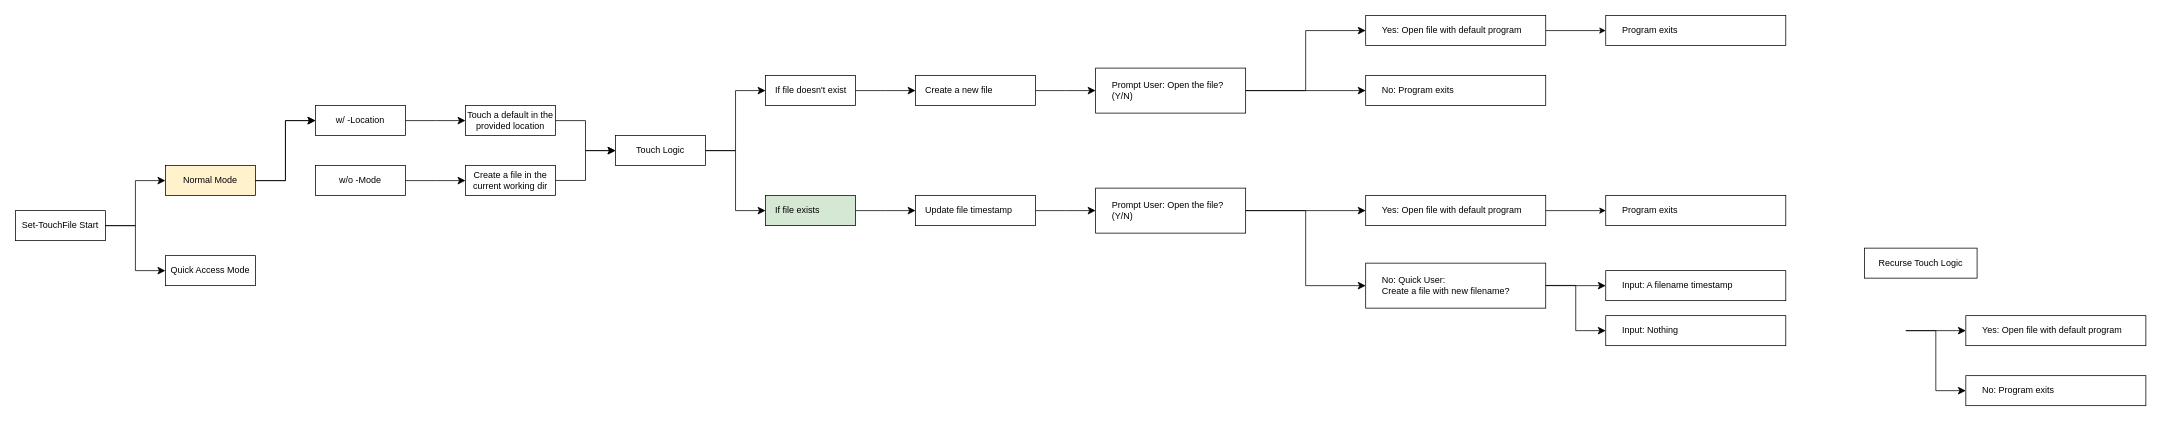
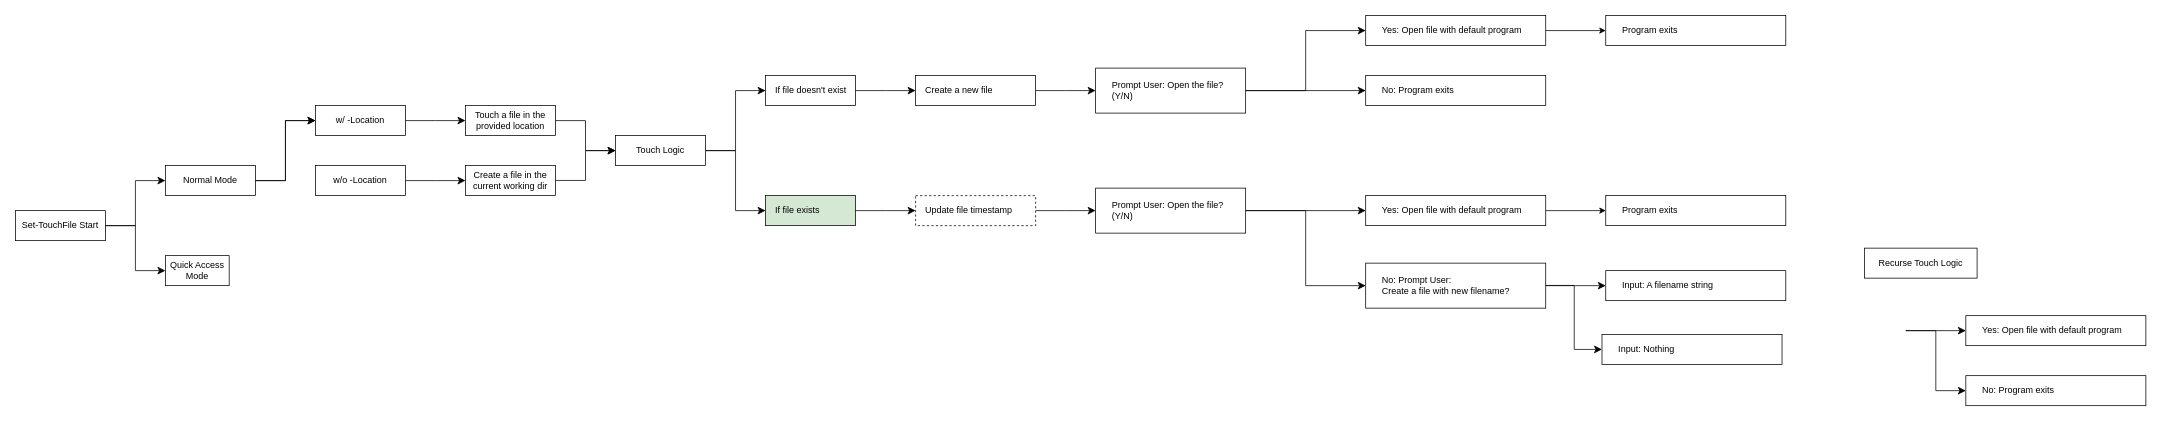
(510, 120) -> (510, 120)
(210, 180) -> (210, 180)
(360, 180) -> (360, 180)
(975, 210) -> (975, 210)
(210, 270) -> (197, 270)
(1451, 285) -> (1451, 285)
(1682, 285) -> (1674, 285)
(1695, 330) -> (1692, 349)
